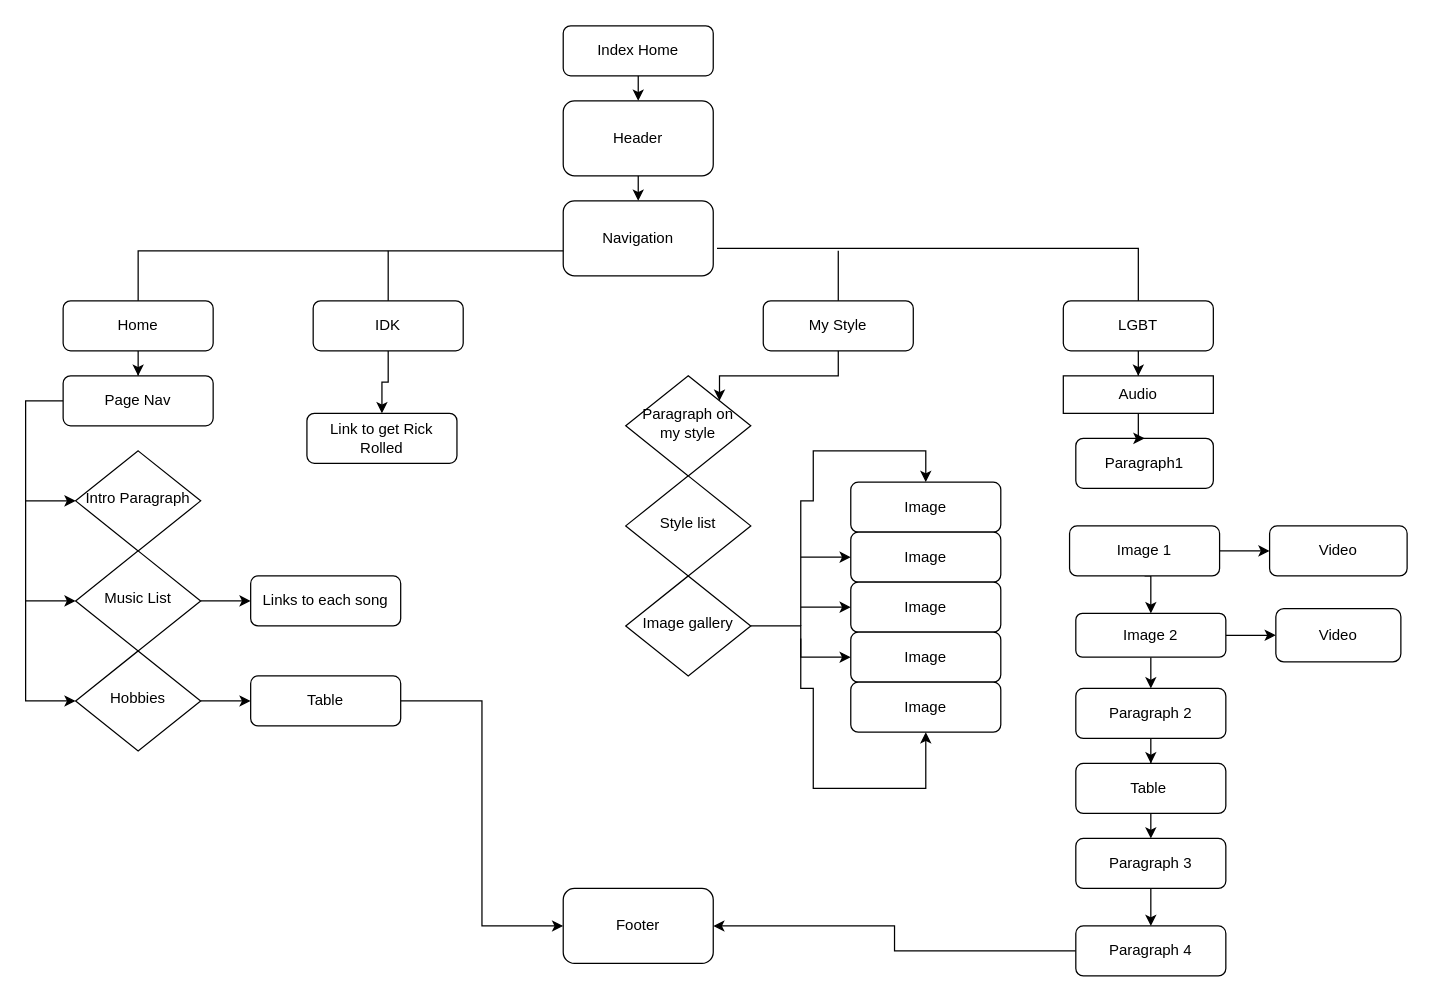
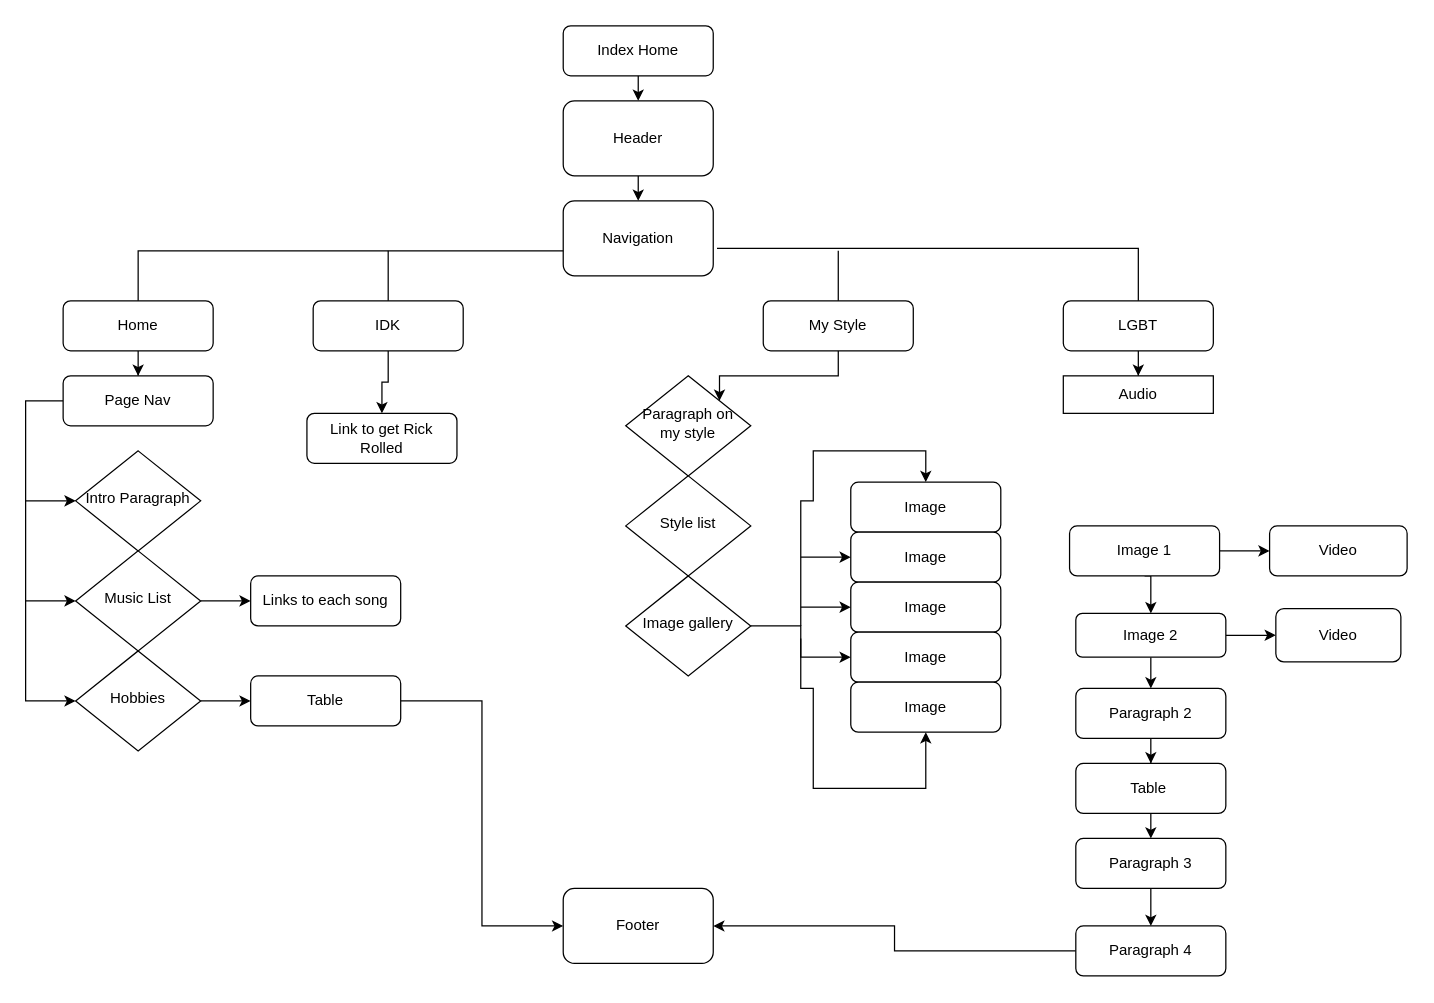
(1138, 426) -> none
(1144, 463) -> none
